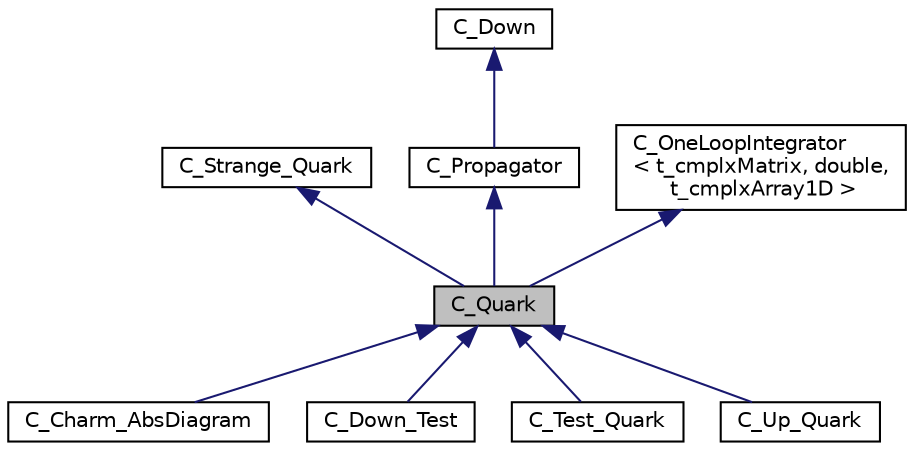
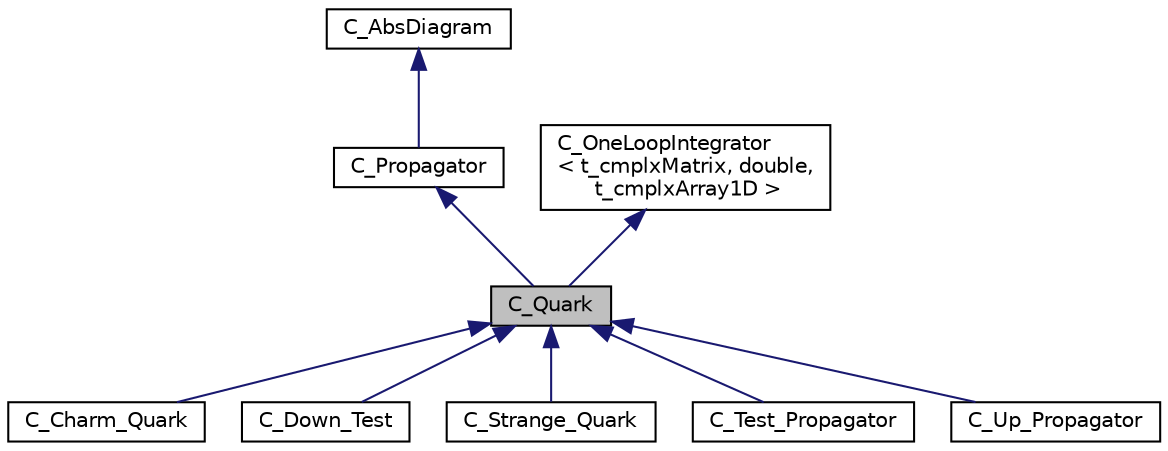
(494, 29) -> (419, 29)
(390, 242) -> (551, 375)
(139, 422) -> (107, 422)
(598, 422) -> (803, 422)
(800, 422) -> (1056, 422)
